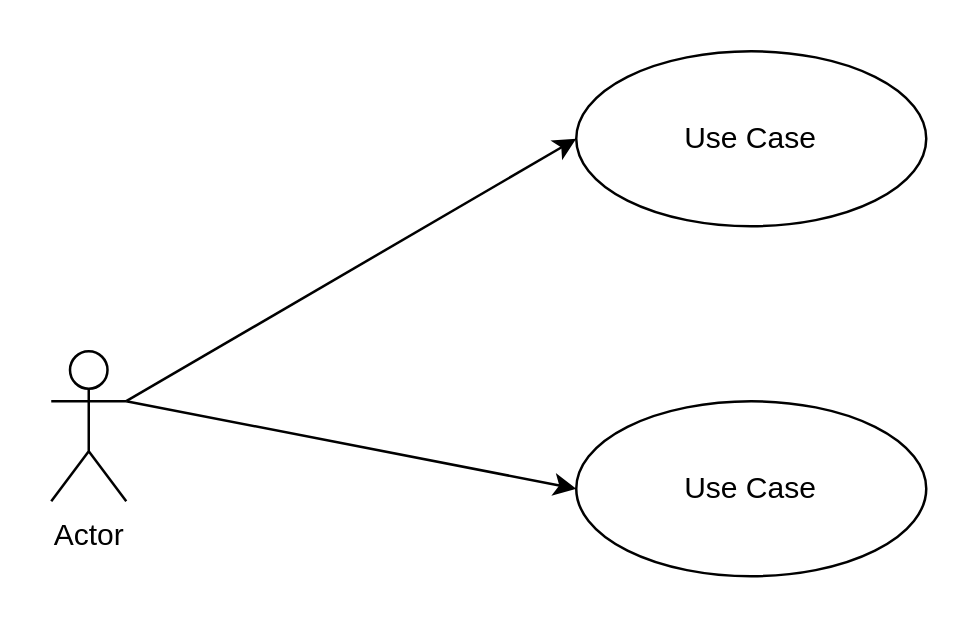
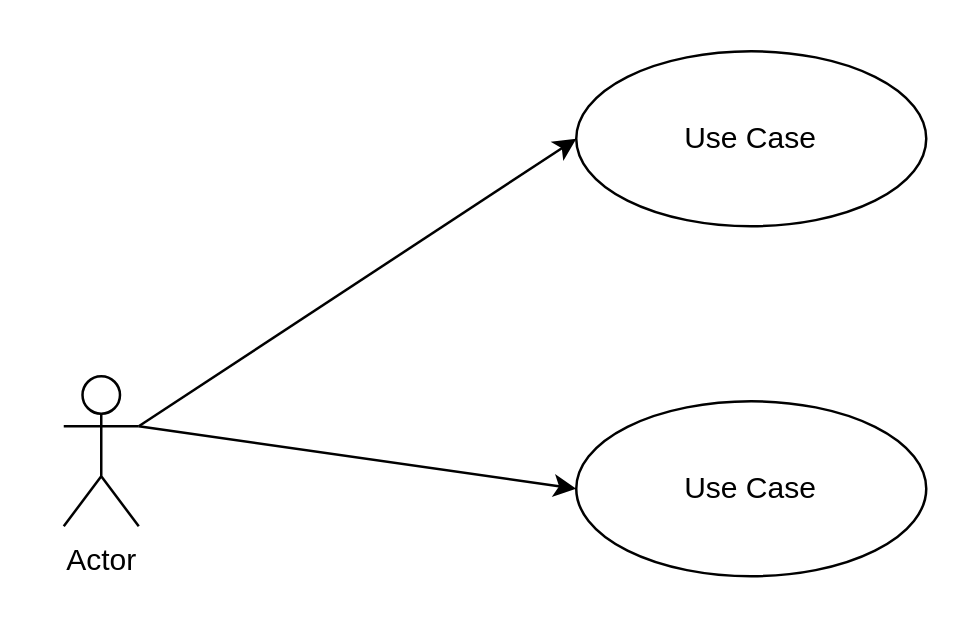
(89, 426) -> (101, 451)
